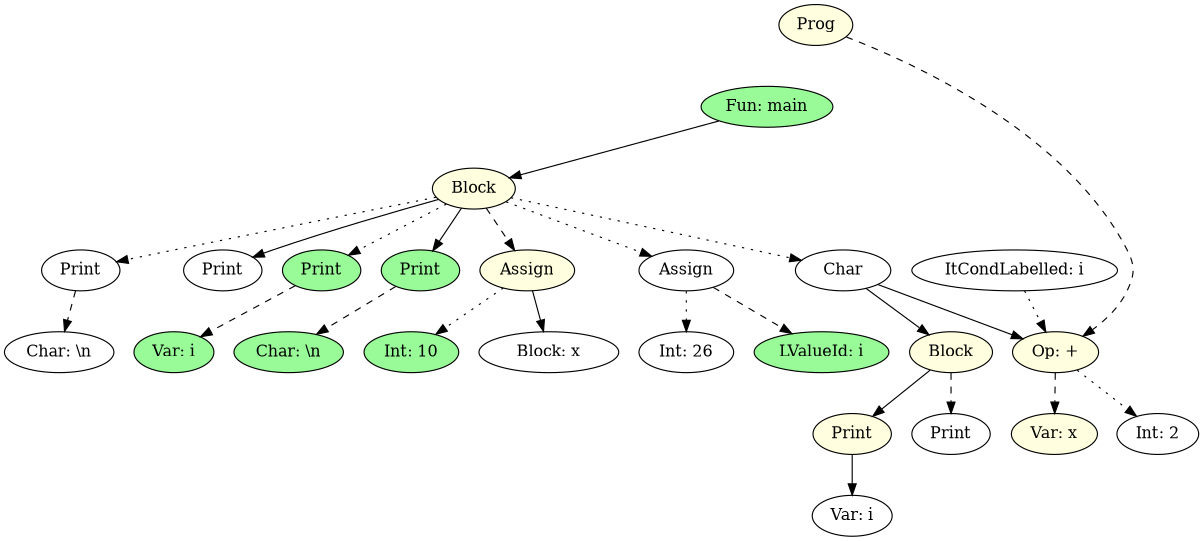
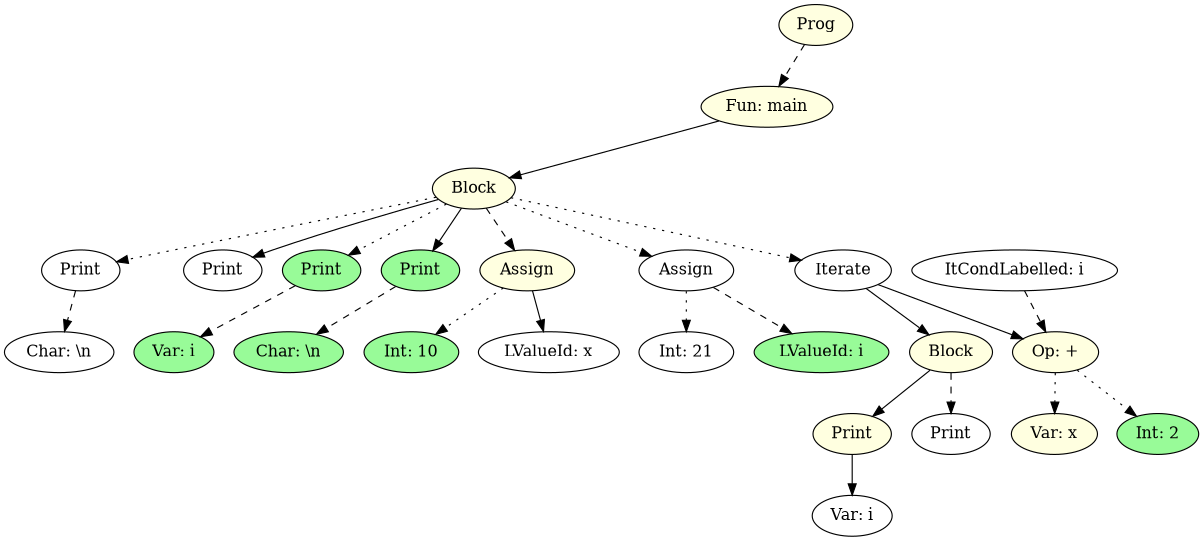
(767, 107) -> (767, 107)
(1043, 149) -> (795, 61)
(843, 270) -> (843, 270)
(1033, 306) -> (1033, 306)
(549, 352) -> (549, 352)
(686, 352) -> (686, 352)
(1055, 388) -> (1055, 388)
(1158, 434) -> (1158, 434)
